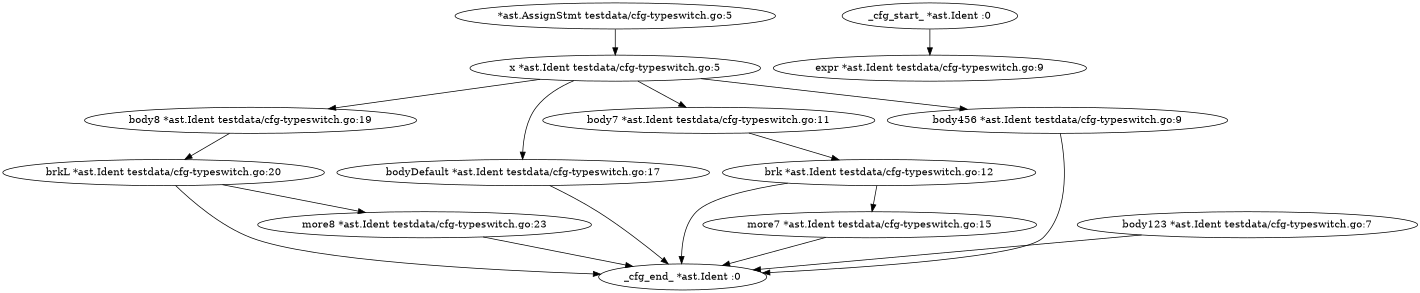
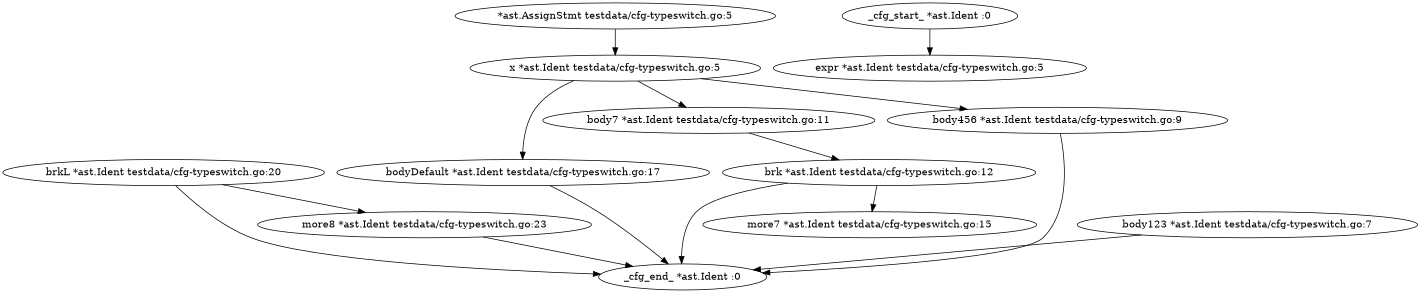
(930, 68) -> (930, 68)
(251, 120) -> none
(778, 250) -> none
